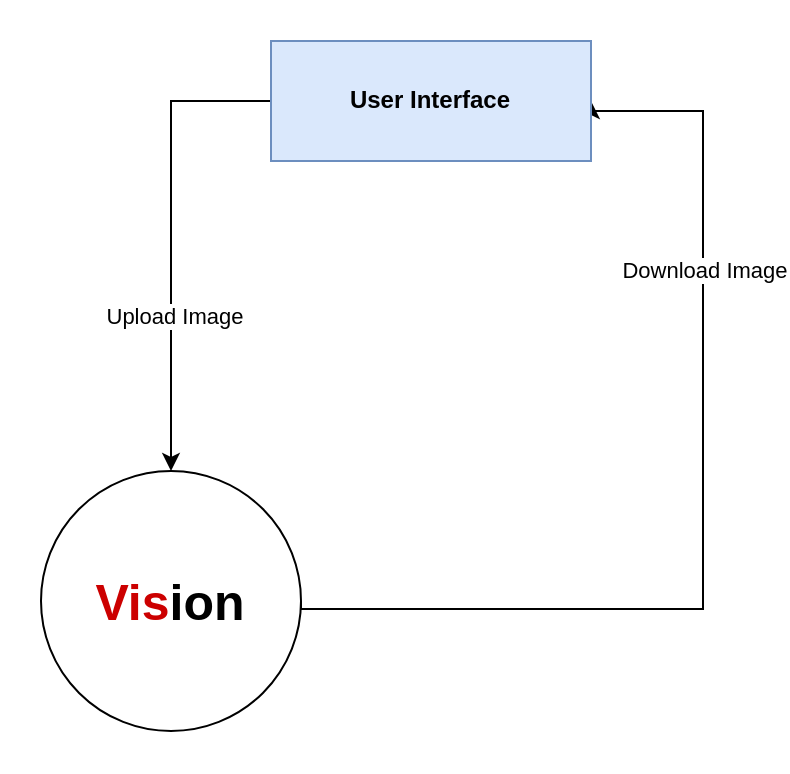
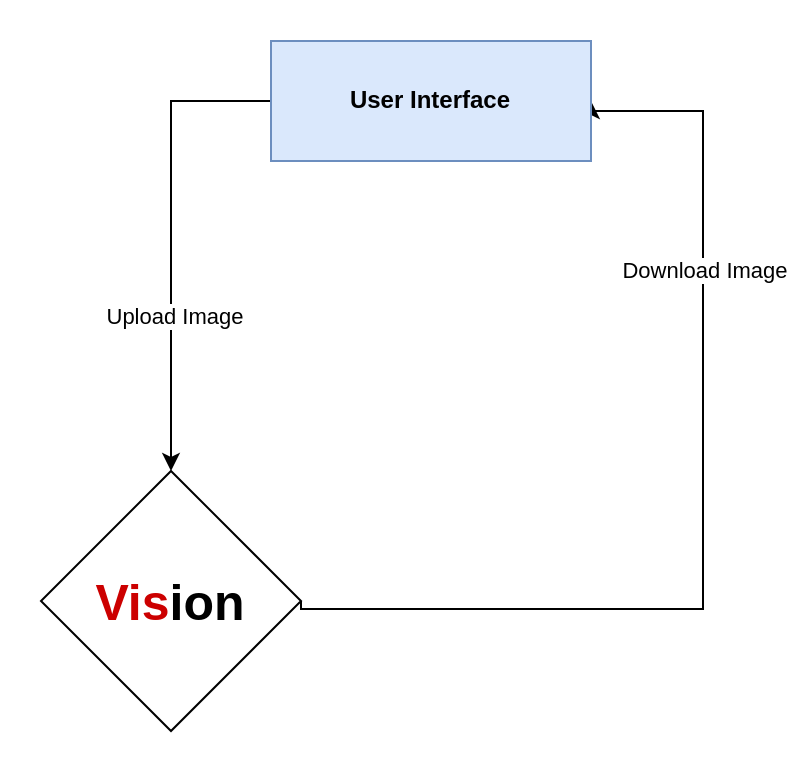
(171, 601) -> (171, 601)
